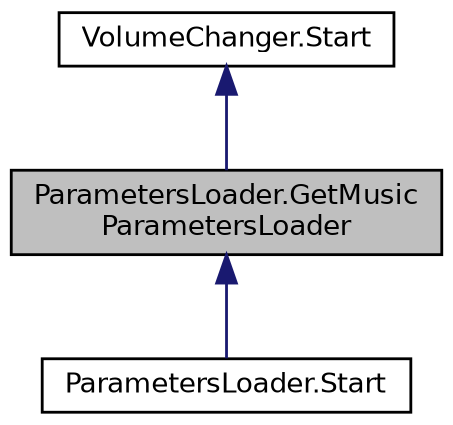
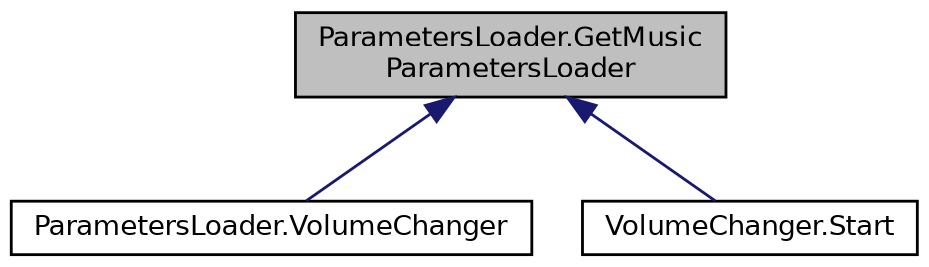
(227, 133) -> (653, 157)
(227, 386) -> (272, 228)
